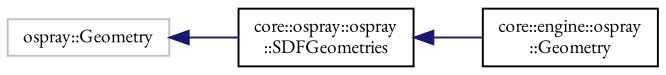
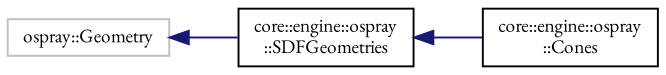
(326, 38) -> (326, 38)
(570, 38) -> (570, 38)
